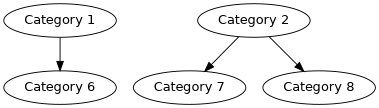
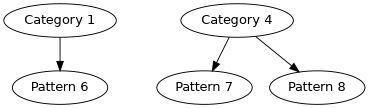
(254, 21) -> (237, 21)
(60, 88) -> (60, 88)
(190, 88) -> (205, 88)
(319, 88) -> (317, 88)
